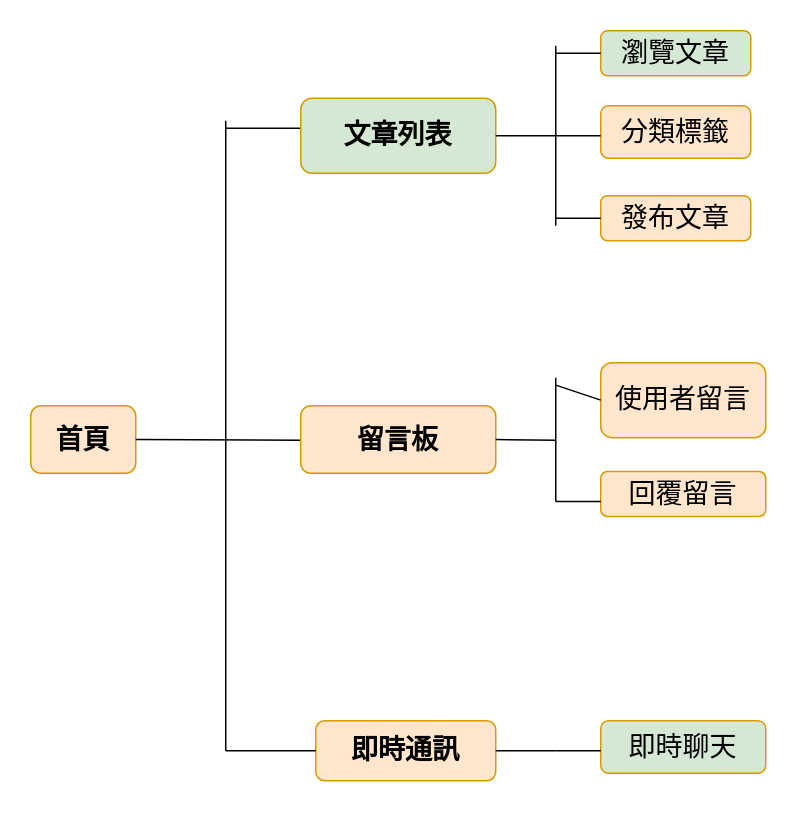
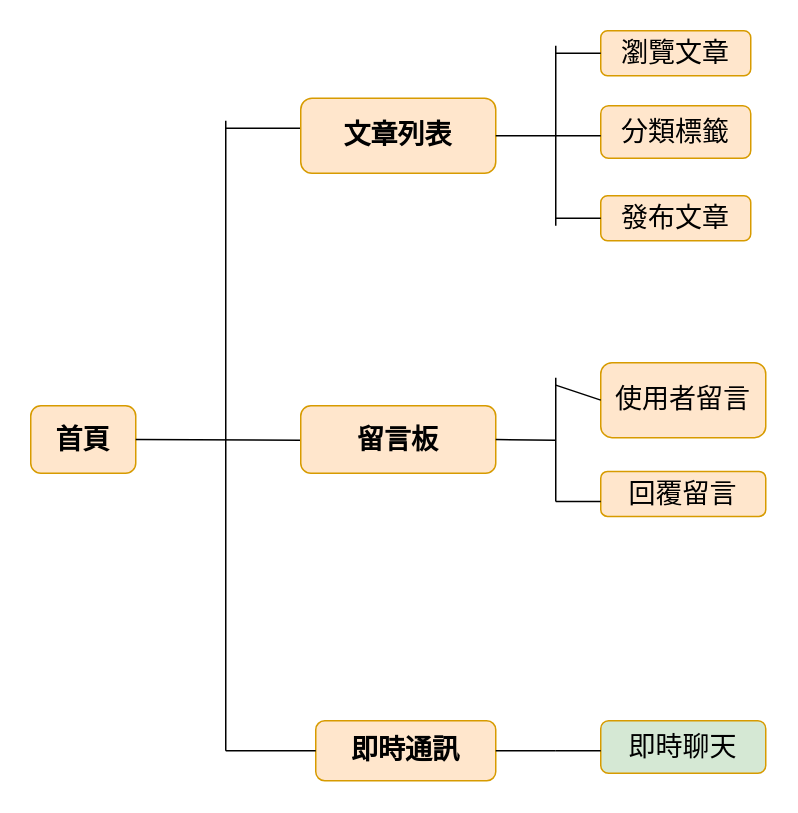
(676, 53) -> (676, 53)
(398, 136) -> (398, 136)
